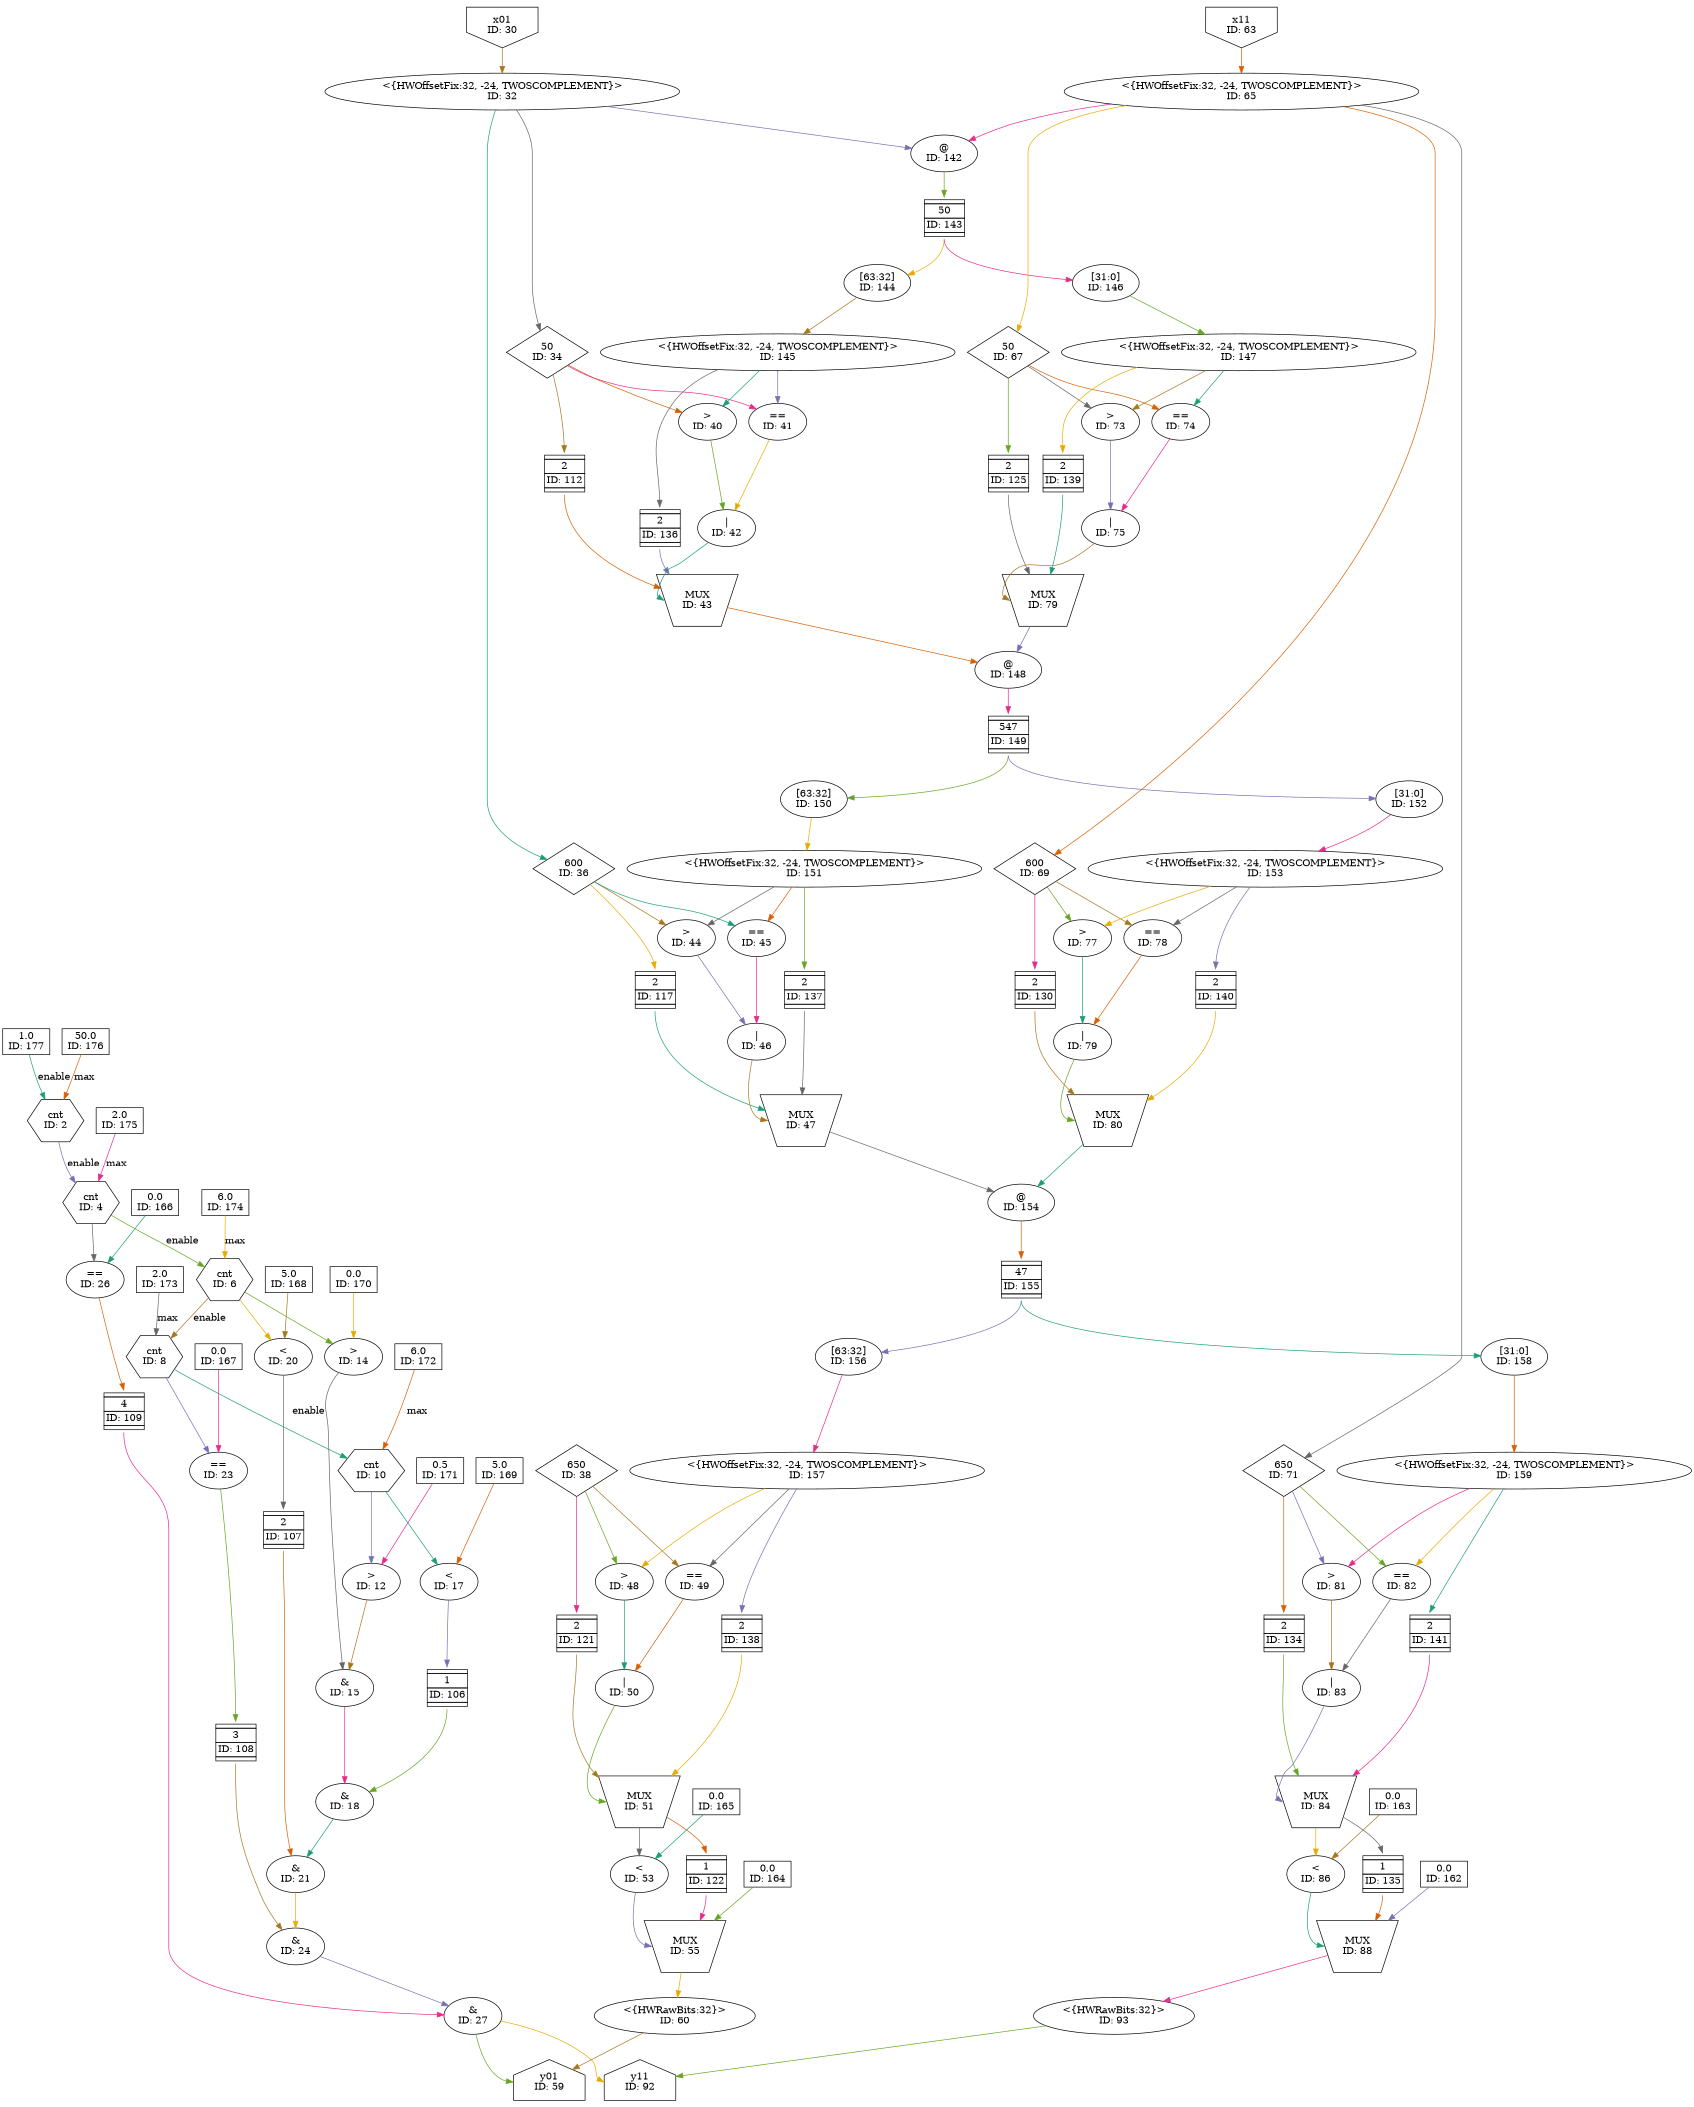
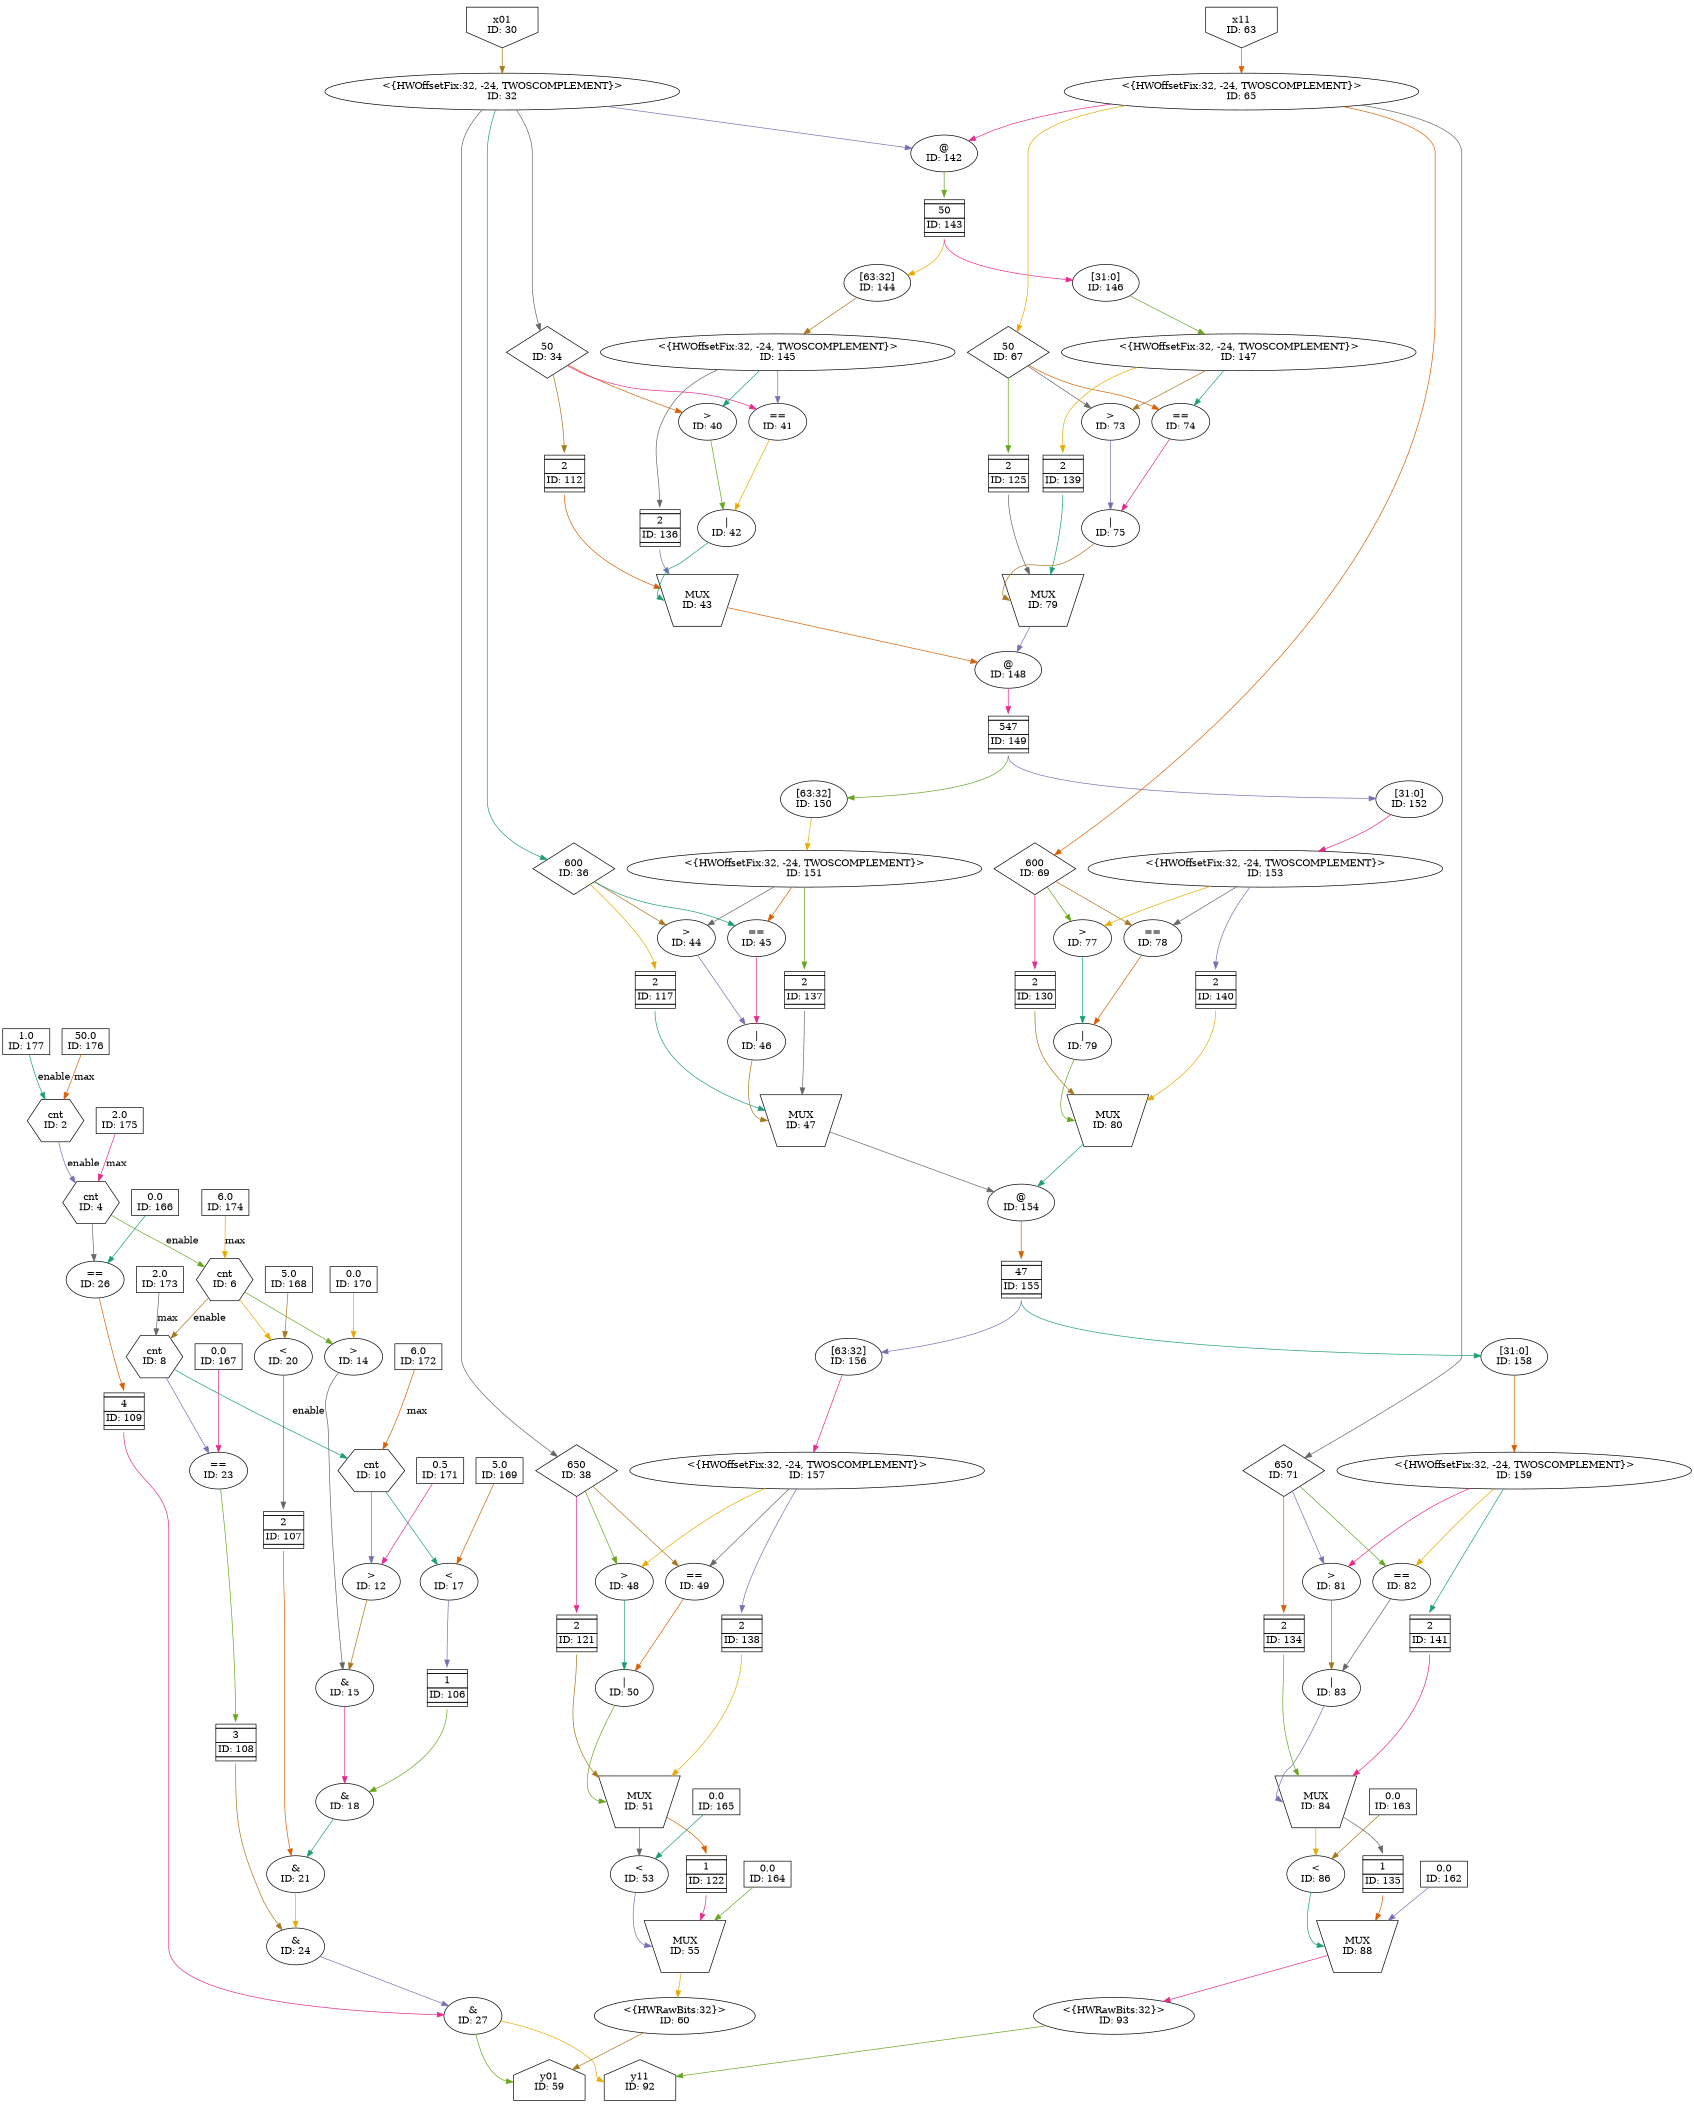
none -> (461, 798)
